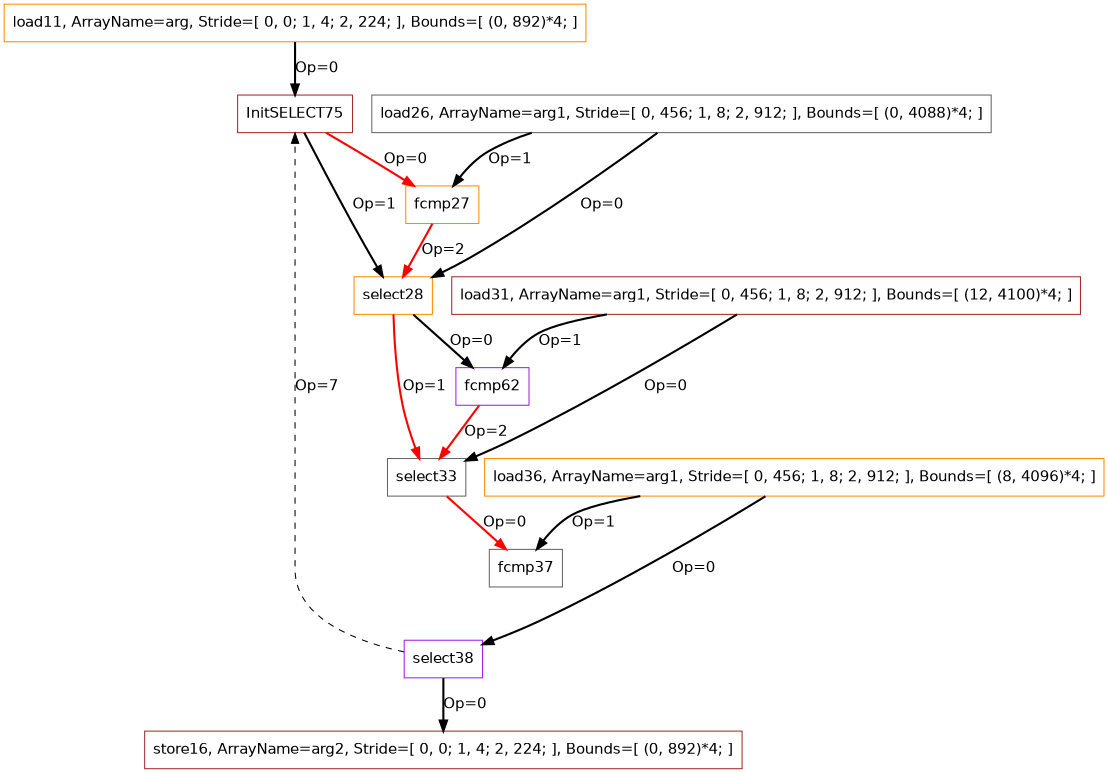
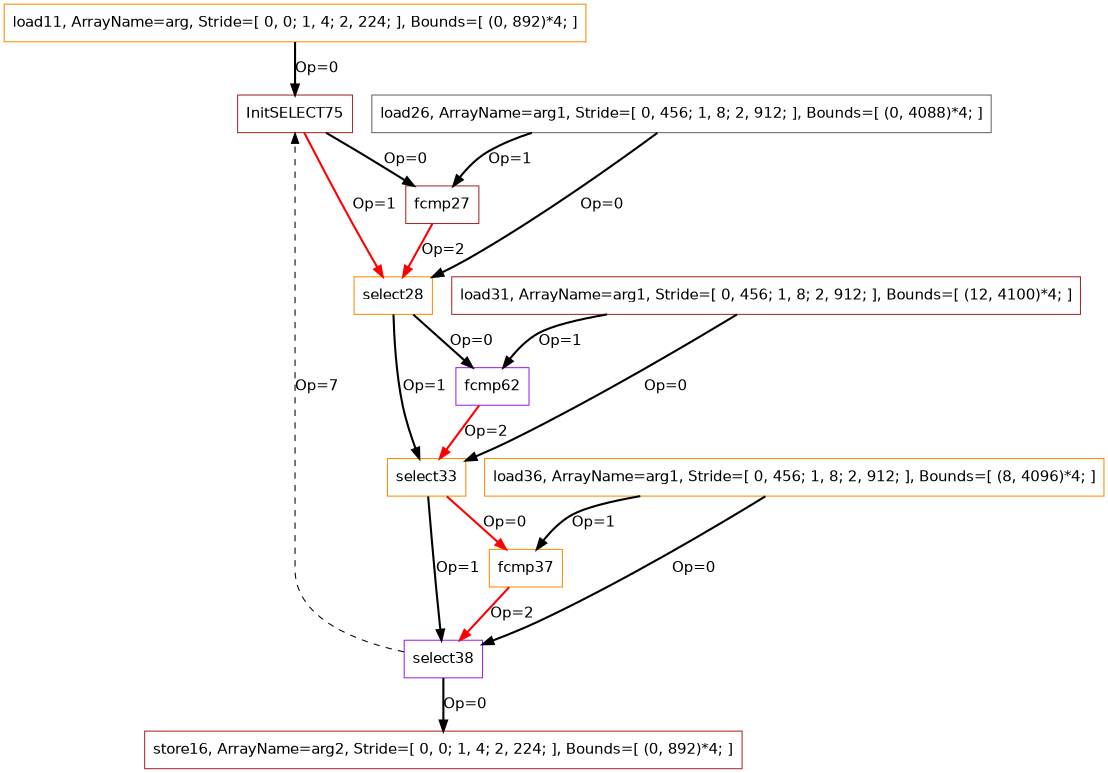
(366, 156) -> (366, 156)
(340, 200) -> (340, 200)
(442, 205) -> (442, 205)
(399, 382) -> (399, 382)
(427, 477) -> (427, 477)
none -> (434, 563)
(526, 568) -> (526, 568)
none -> (488, 610)
